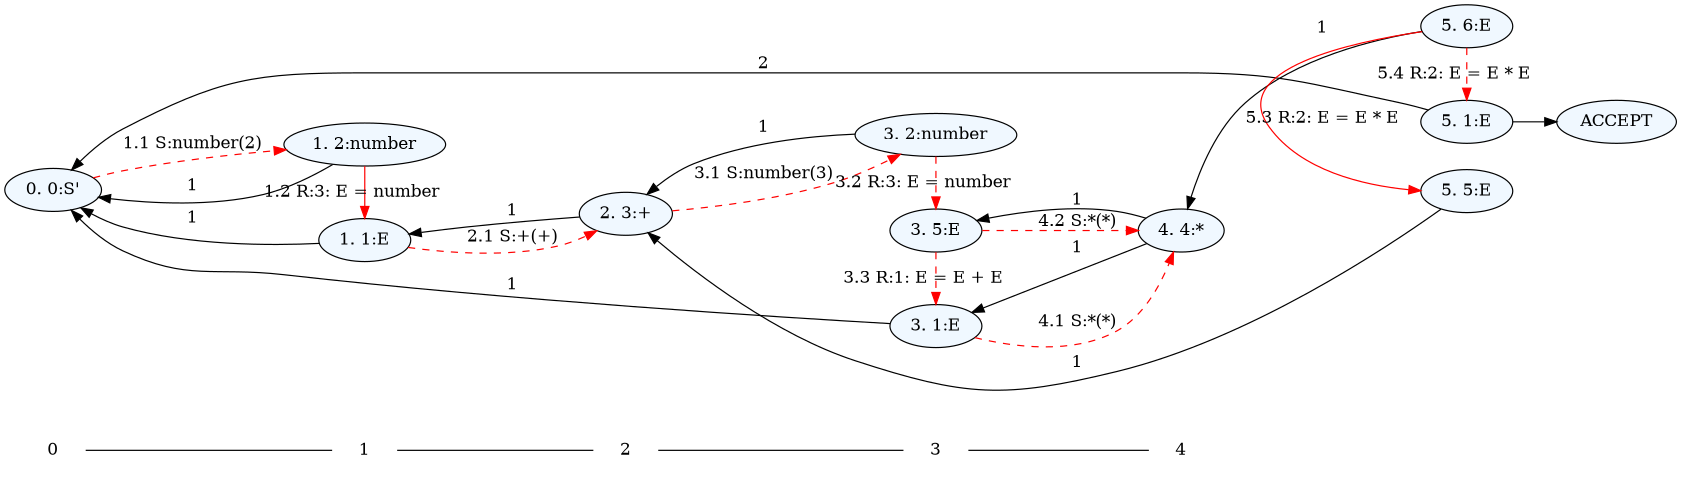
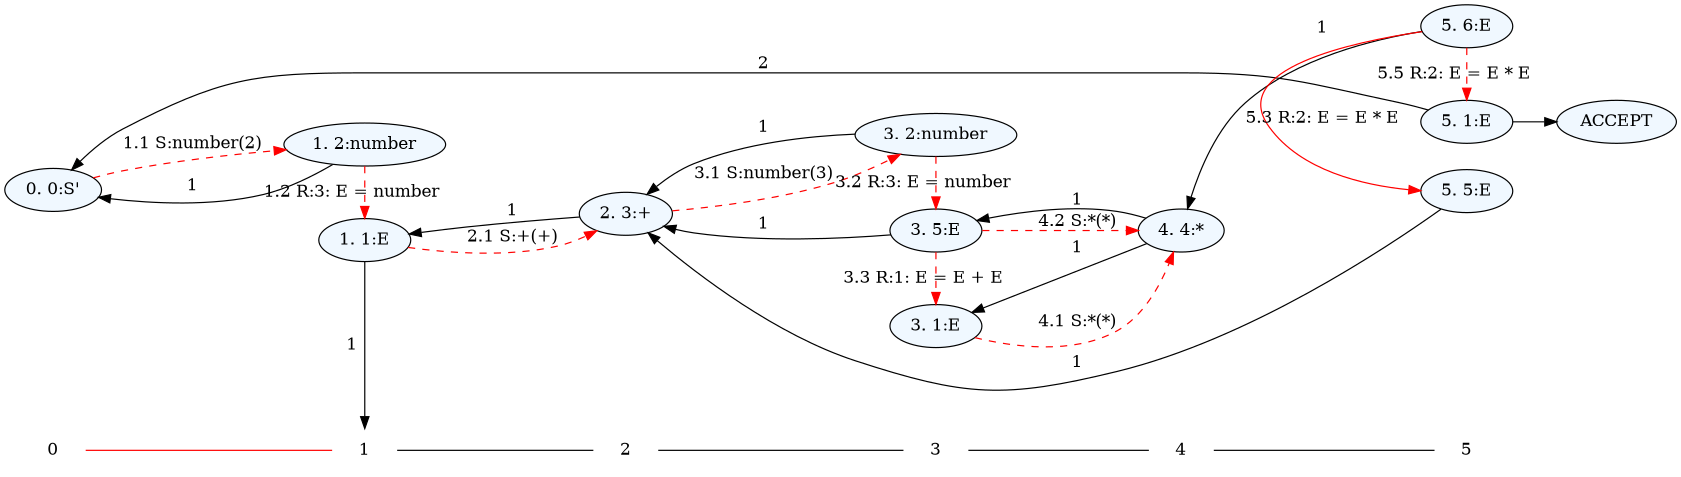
(1454, 74) -> (1454, 74)
(365, 186) -> (365, 186)
none -> (783, 239)
(203, 241) -> (365, 339)
(478, 294) -> none
(209, 450) -> (209, 450)
none -> (1467, 450)
